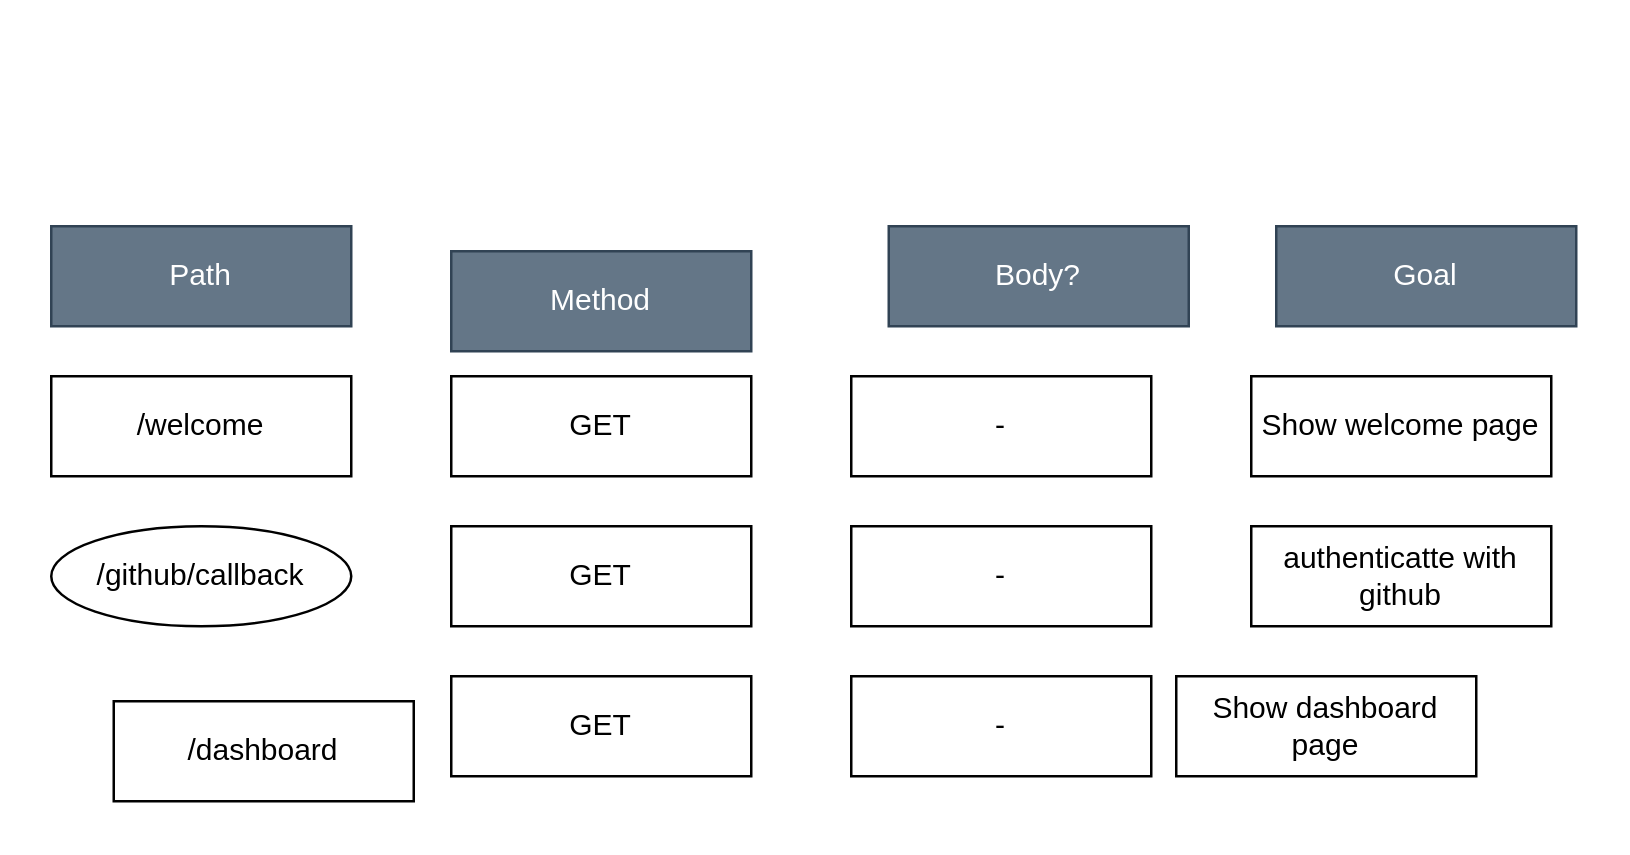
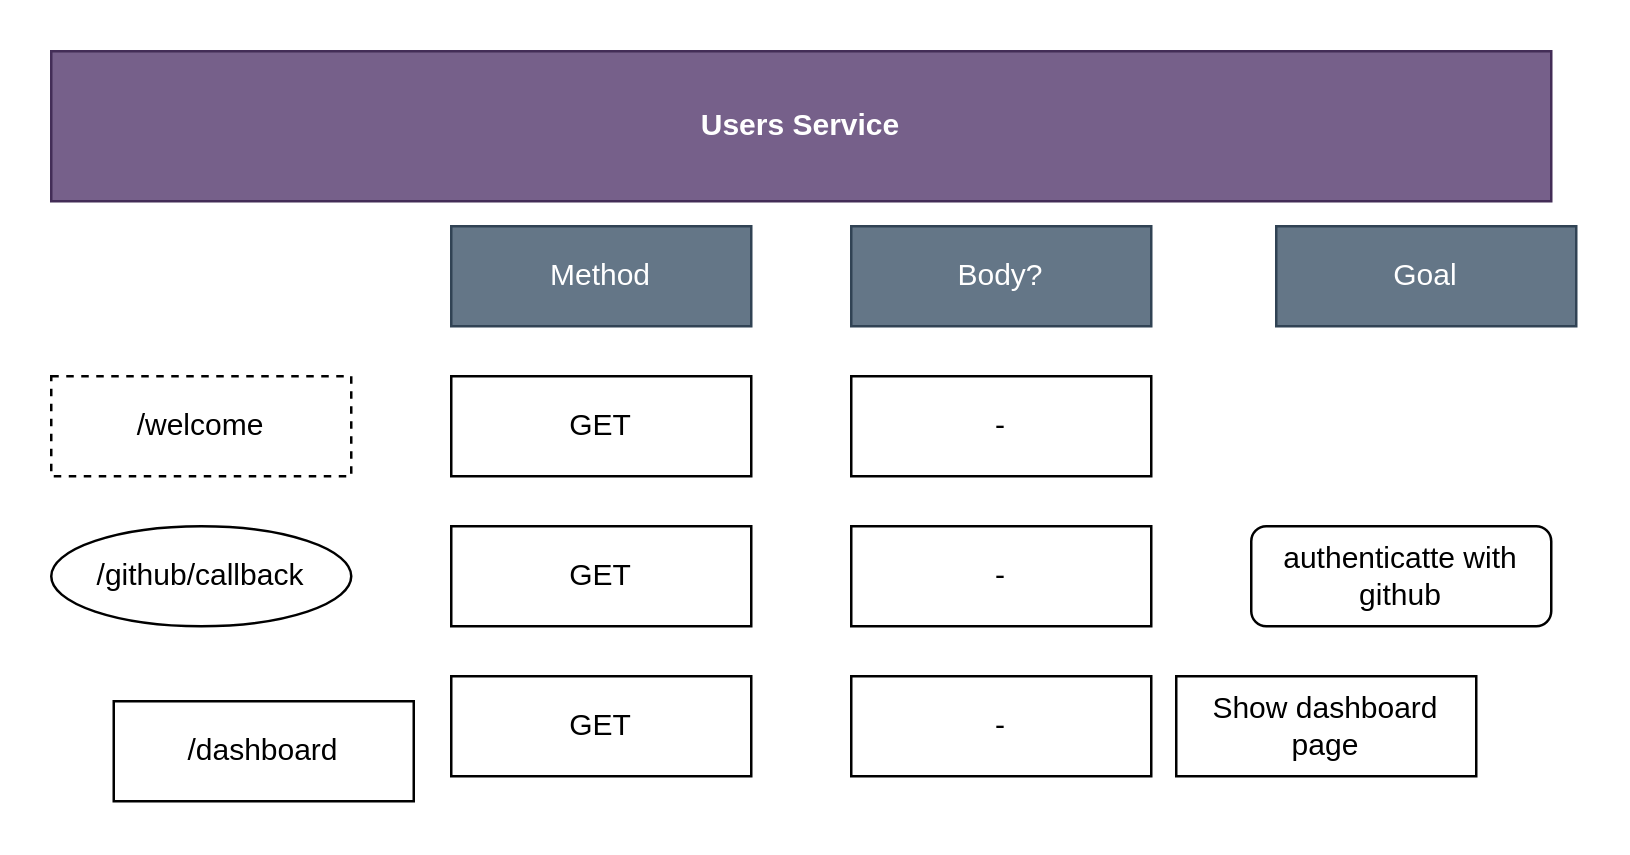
none -> (801, 126)
(201, 276) -> none
(1039, 276) -> (1001, 276)
(601, 301) -> (601, 276)
(201, 426) -> (201, 426)
(1401, 426) -> none
(1401, 576) -> (1401, 576)
